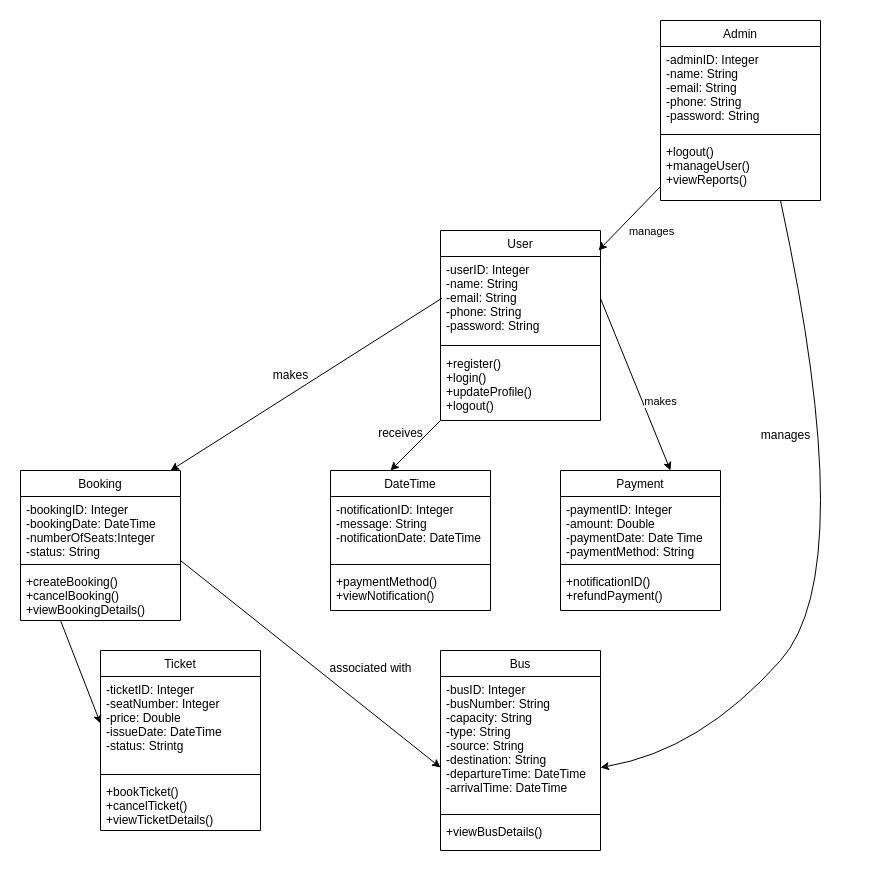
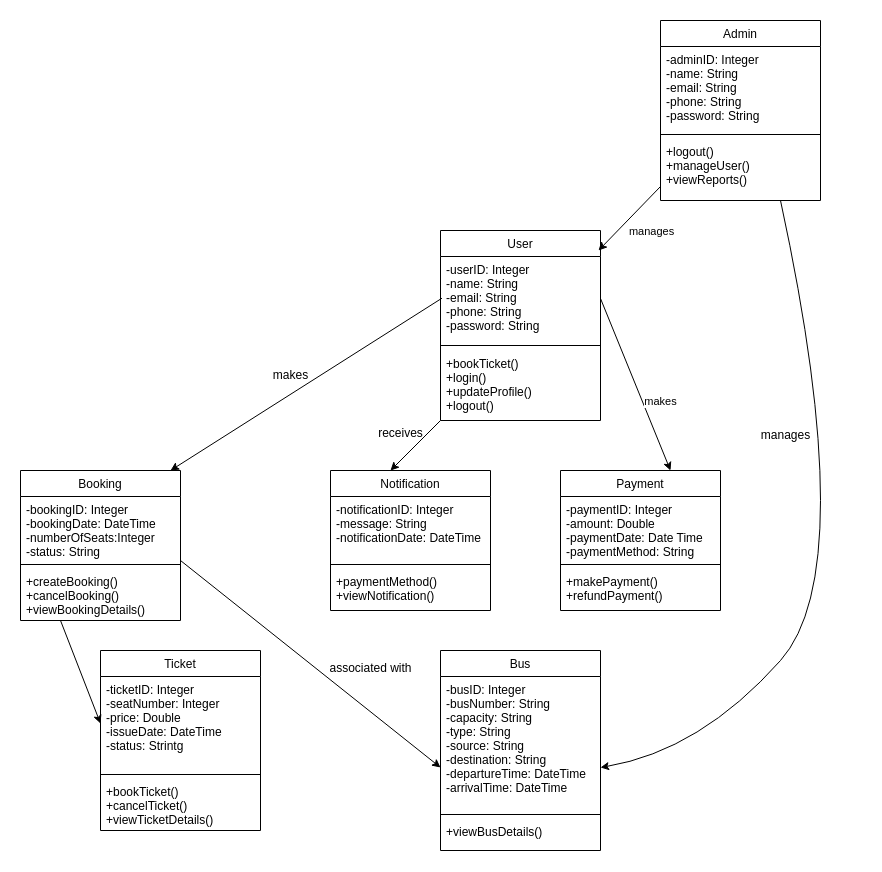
(481, 364) -> (488, 364)
(410, 484) -> (410, 484)
(618, 582) -> (613, 582)
